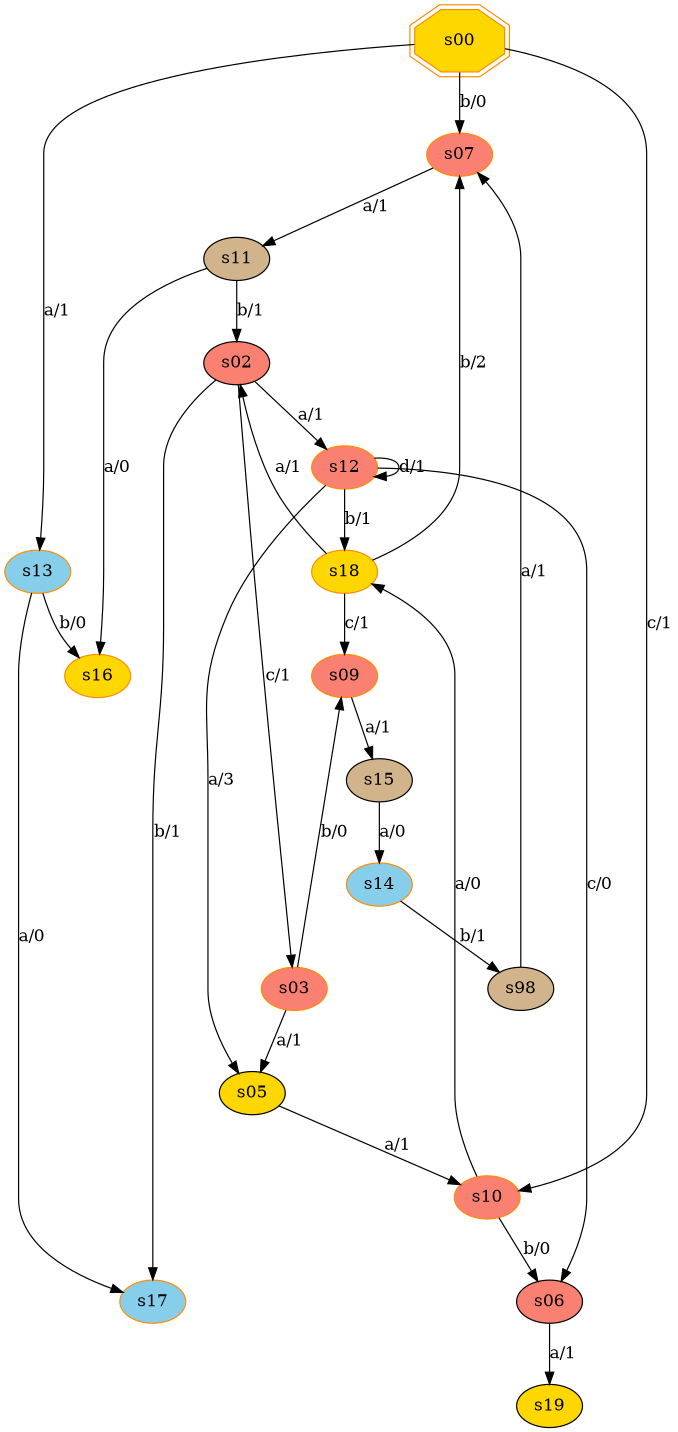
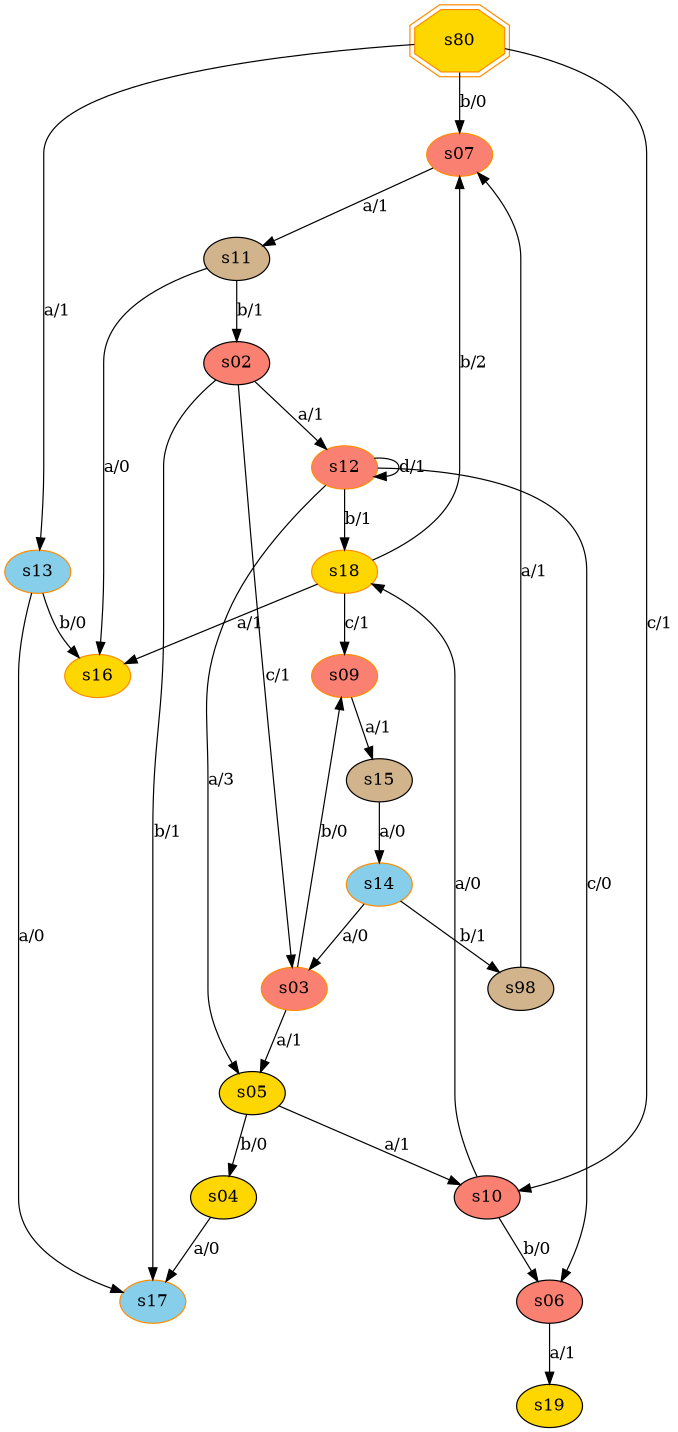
(460, 41) -> (460, 41)
(272, 482) -> (236, 618)
none -> (341, 932)
none -> (224, 1197)
(487, 1197) -> (487, 1197)
